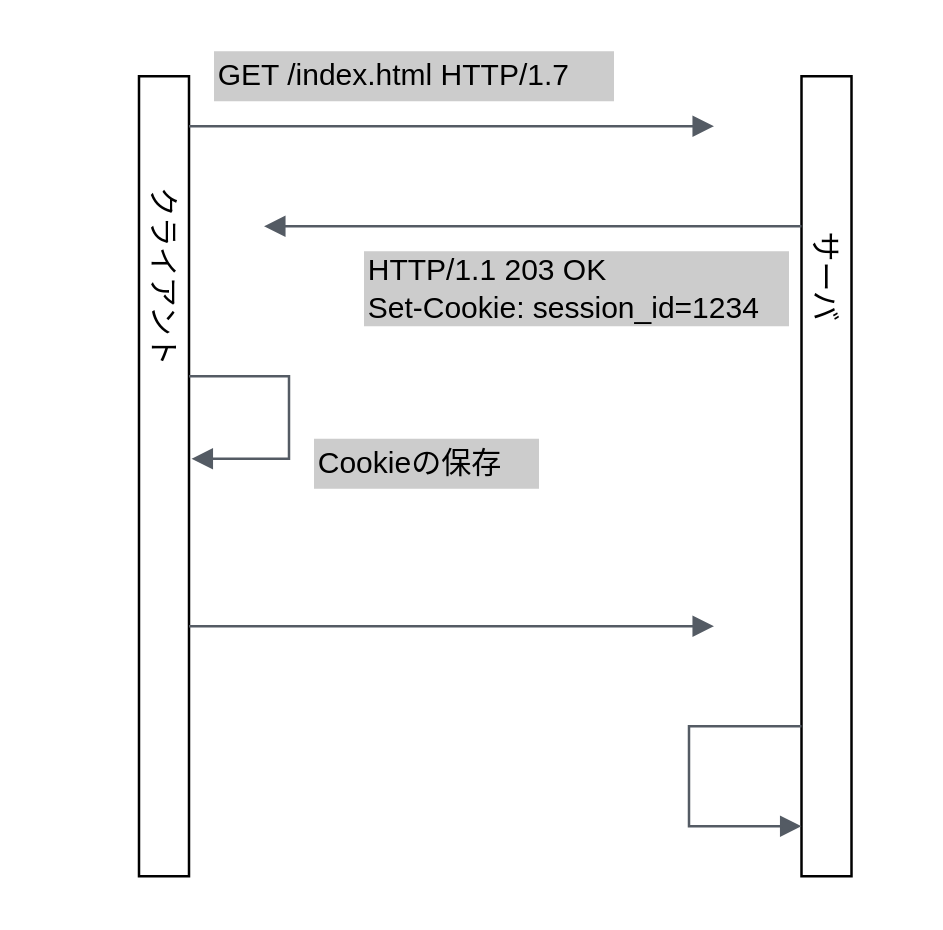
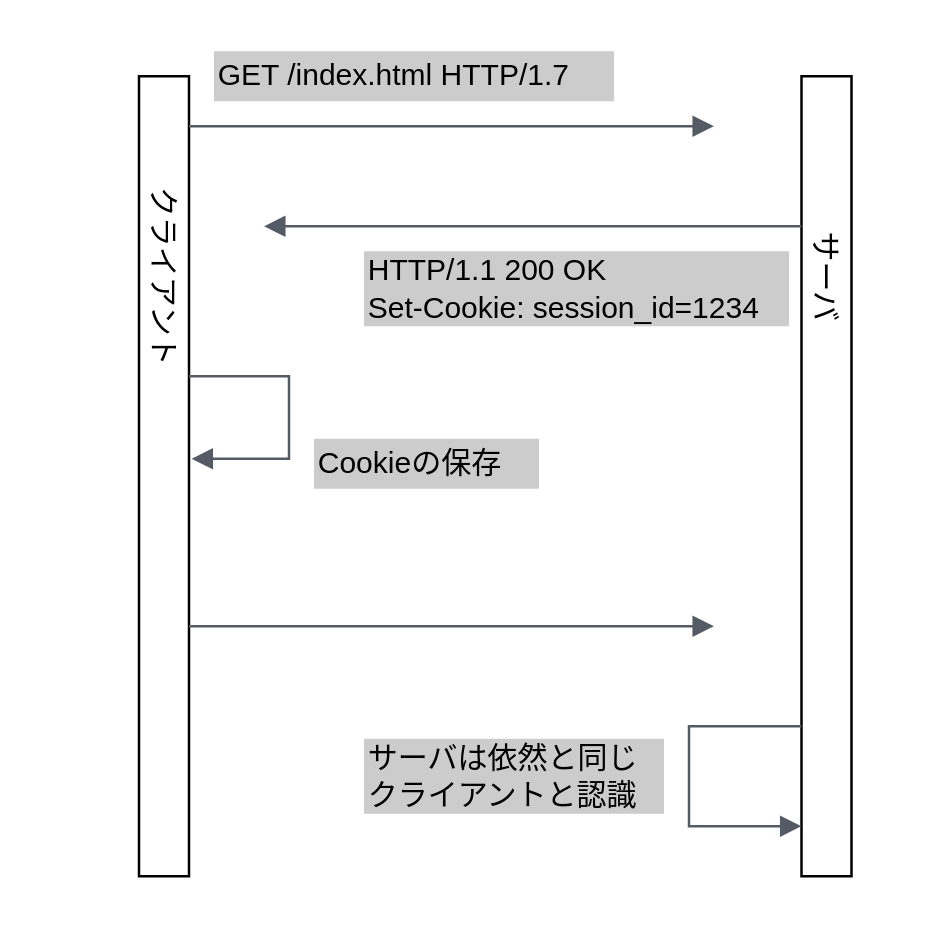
(576, 289) -> (576, 289)
none -> (514, 776)
